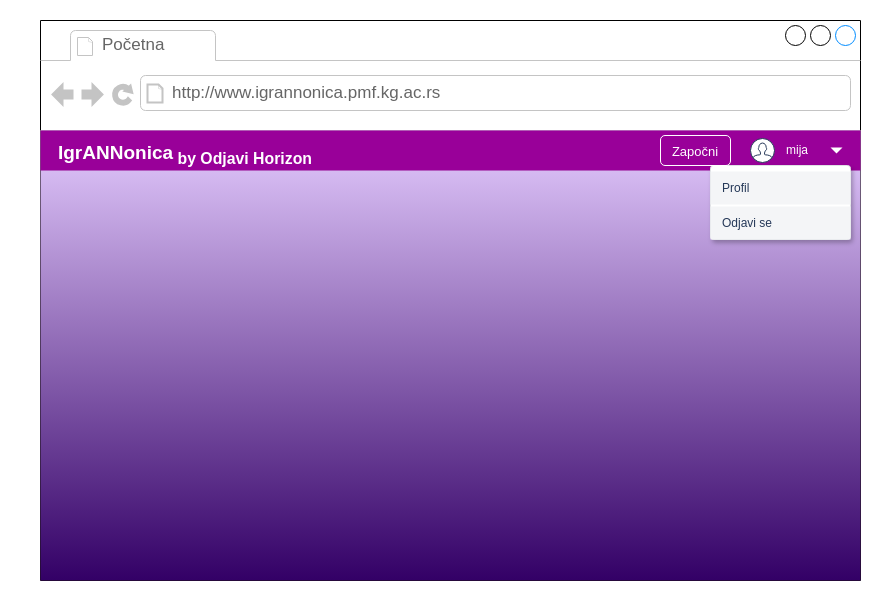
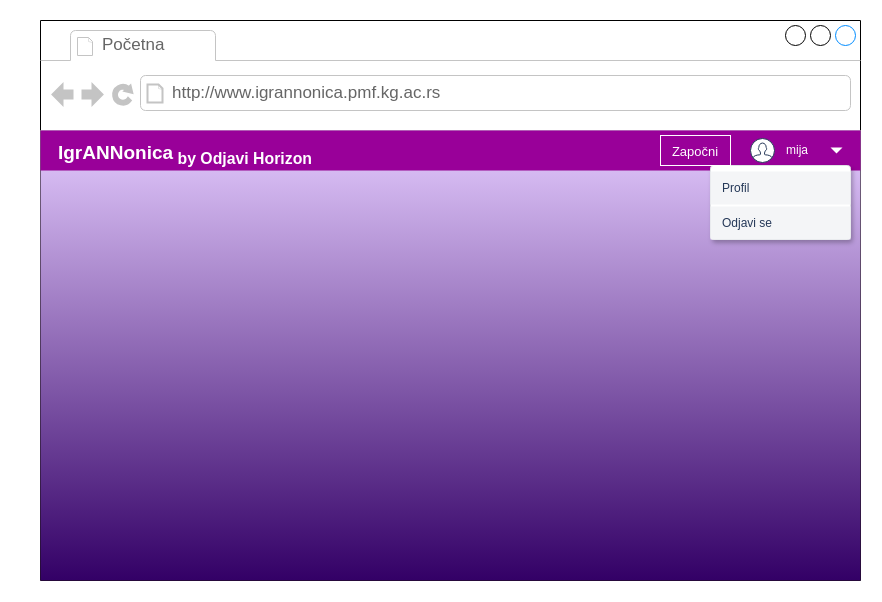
(696, 151) -> (696, 151)
